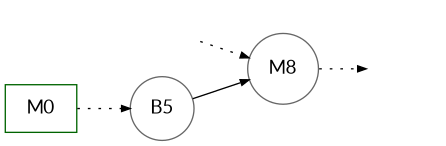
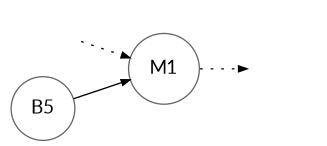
(283, 69) -> (164, 69)
(41, 109) -> none
